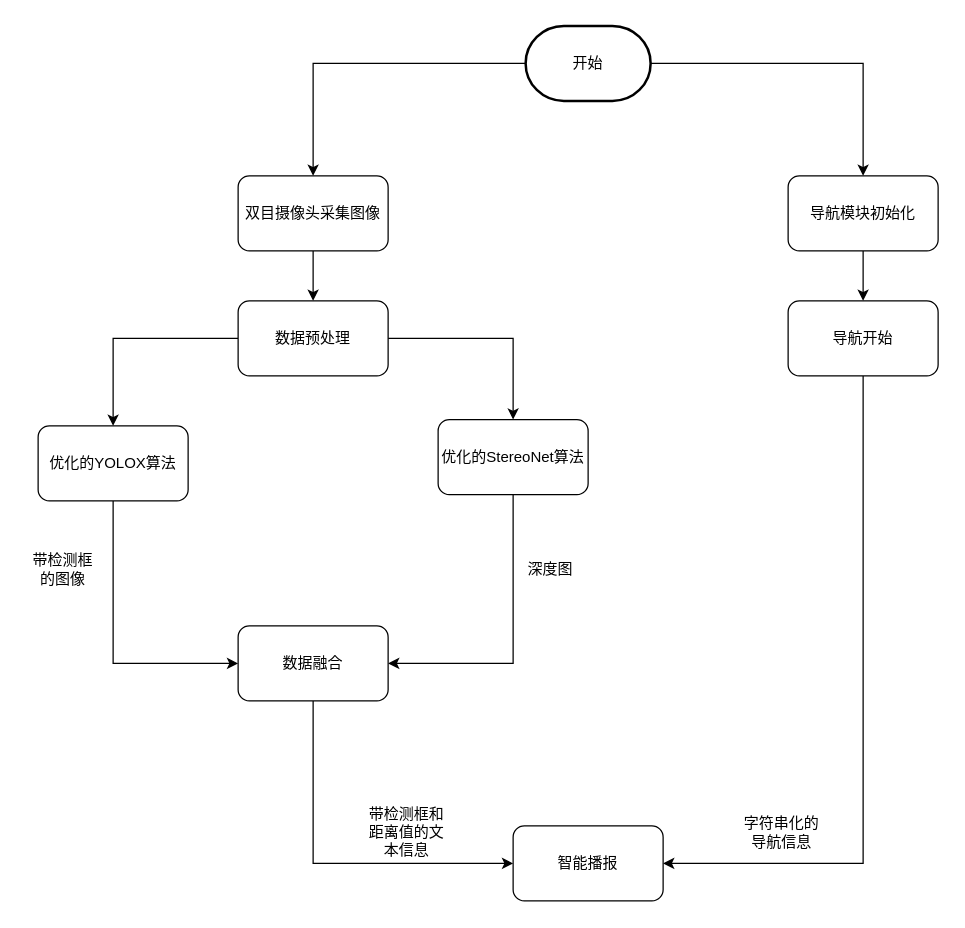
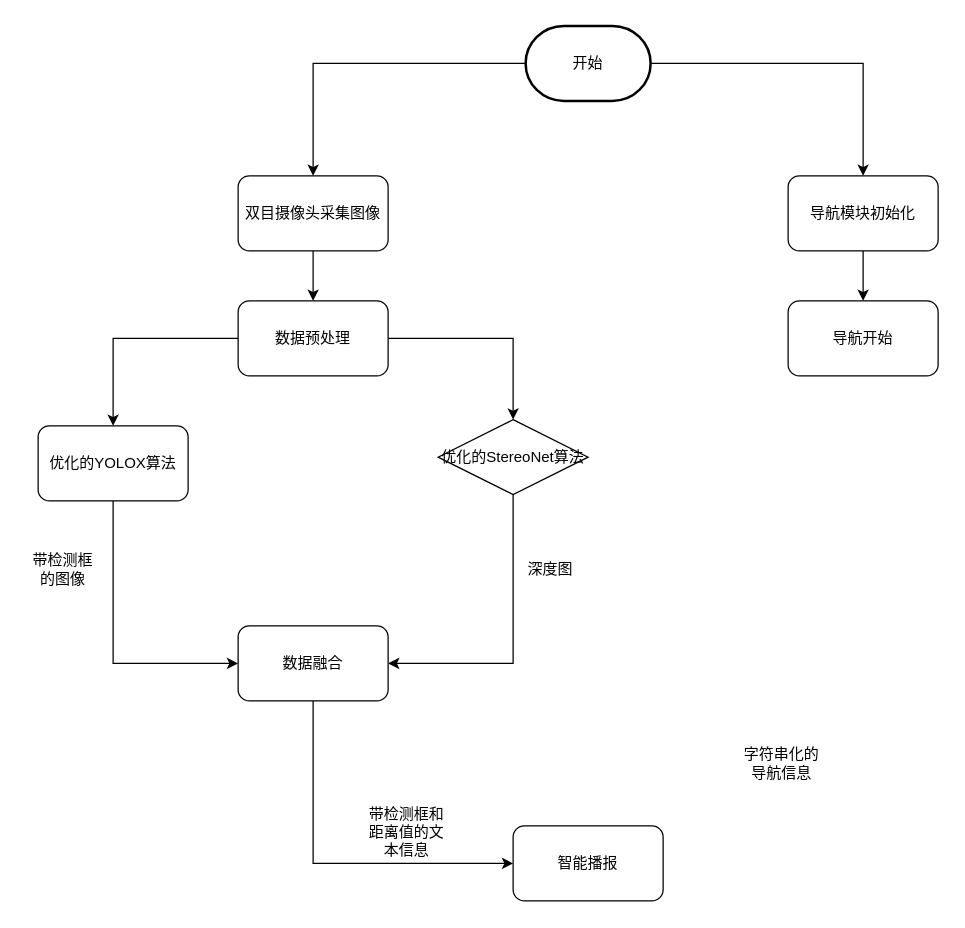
(513, 457) -> (513, 457)
(863, 715) -> none
(782, 832) -> (782, 763)
